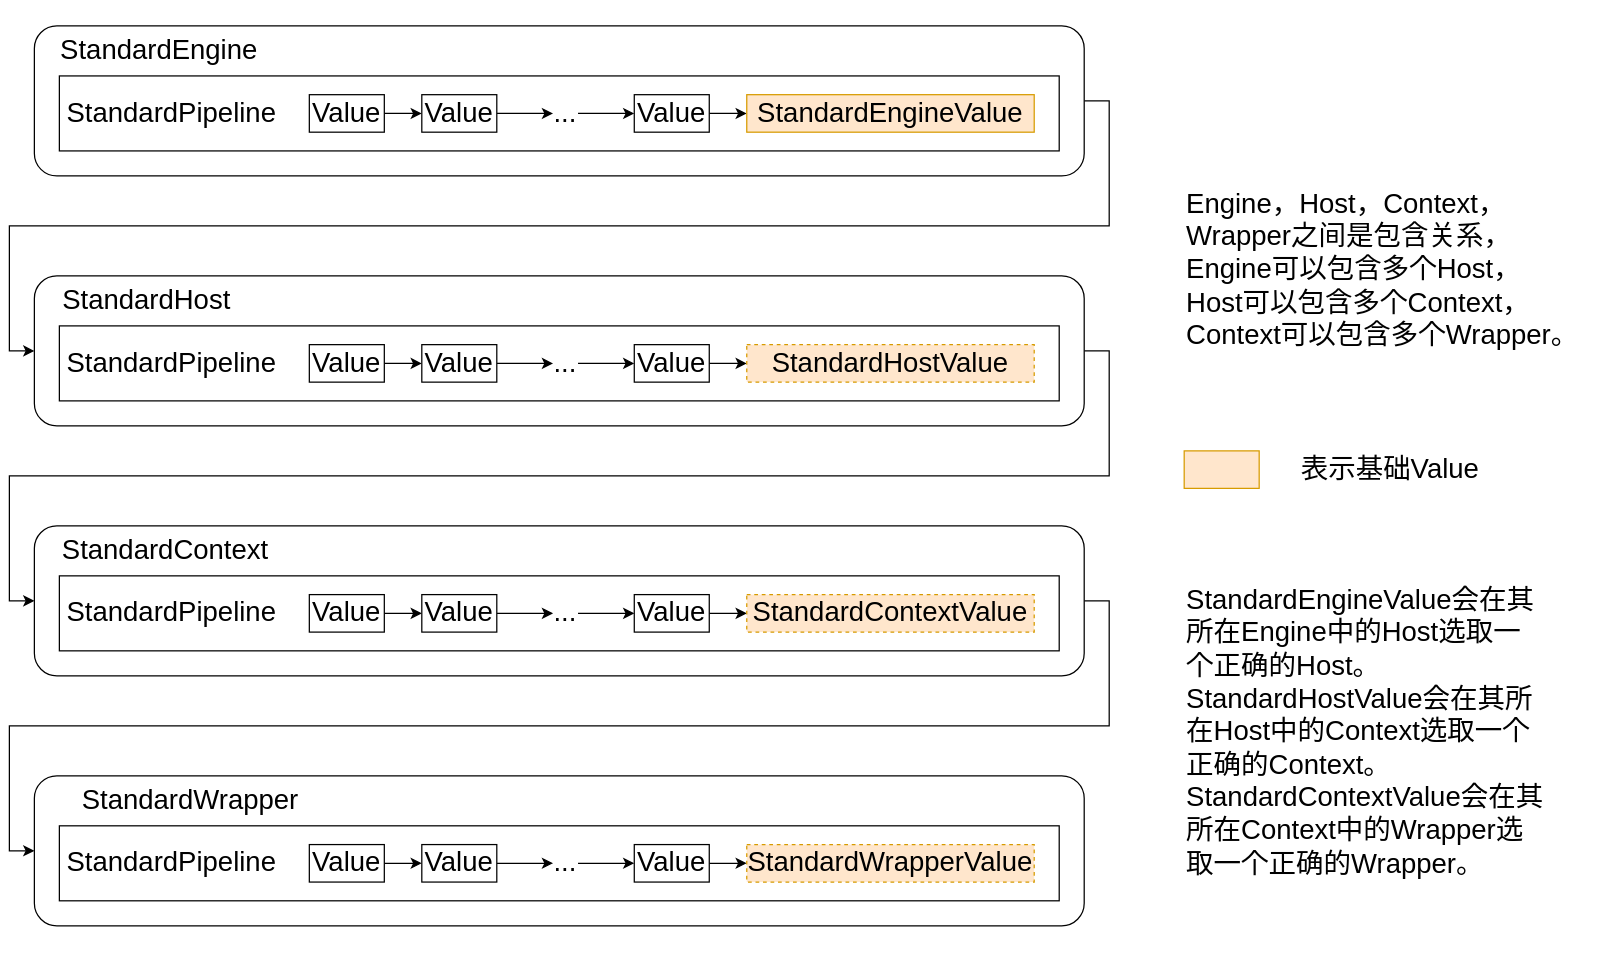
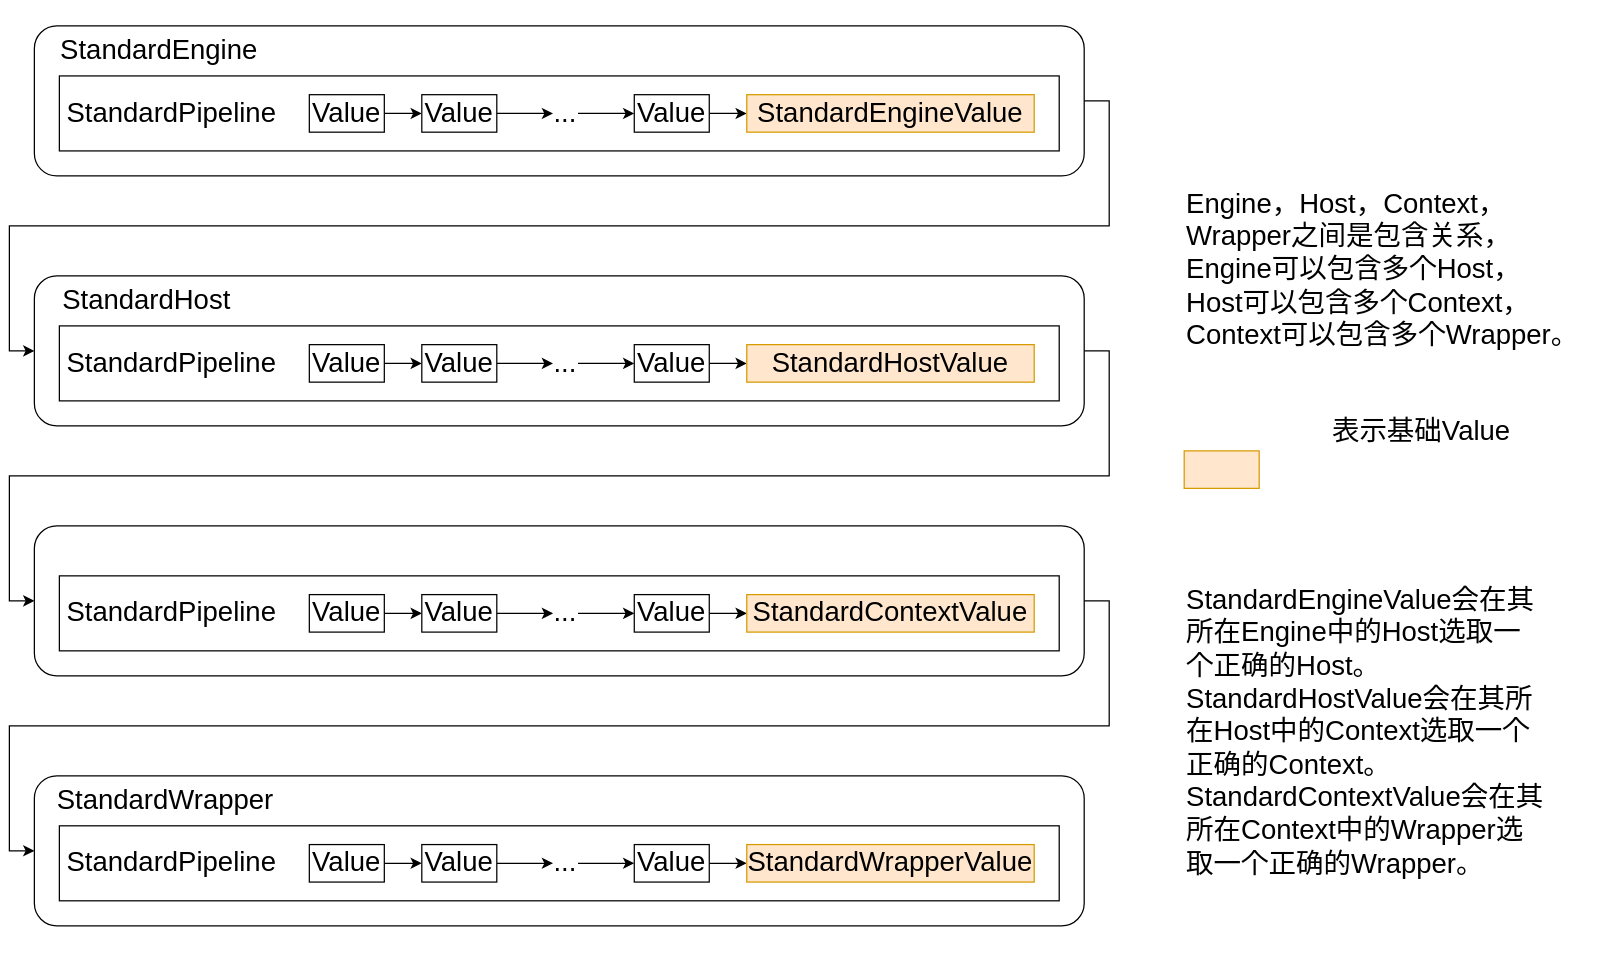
(891, 363) -> (891, 363)
(1391, 469) -> (1422, 432)
(166, 551) -> none
(891, 613) -> (891, 613)
(191, 801) -> (166, 801)
(891, 863) -> (891, 863)
